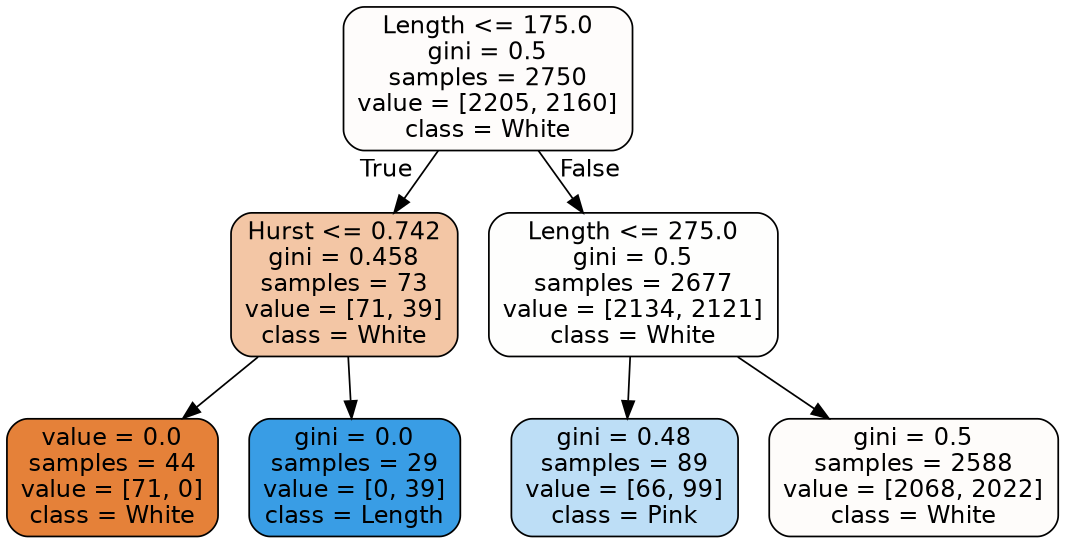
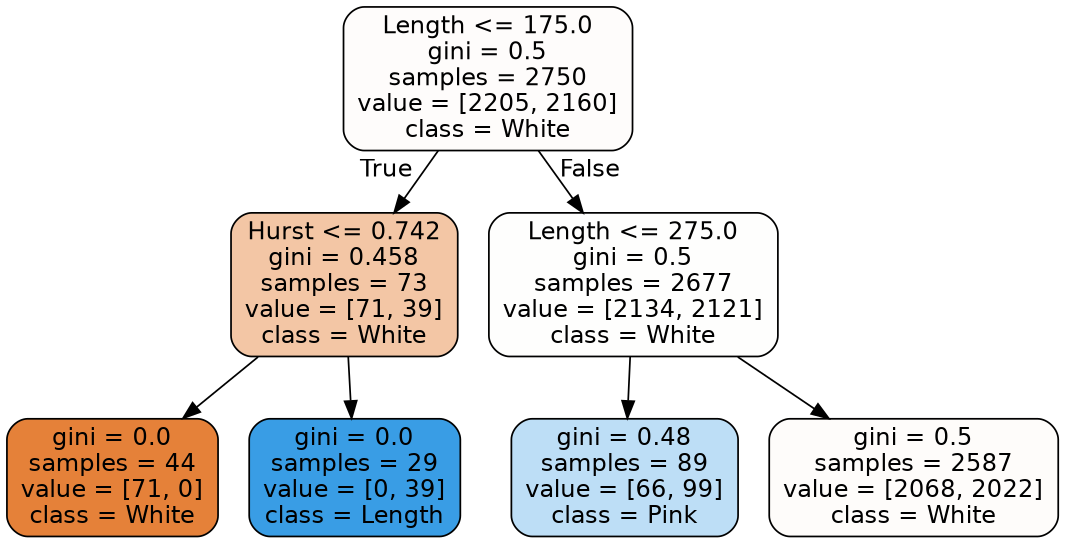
(112, 478) -> (112, 478)
(914, 478) -> (914, 478)
